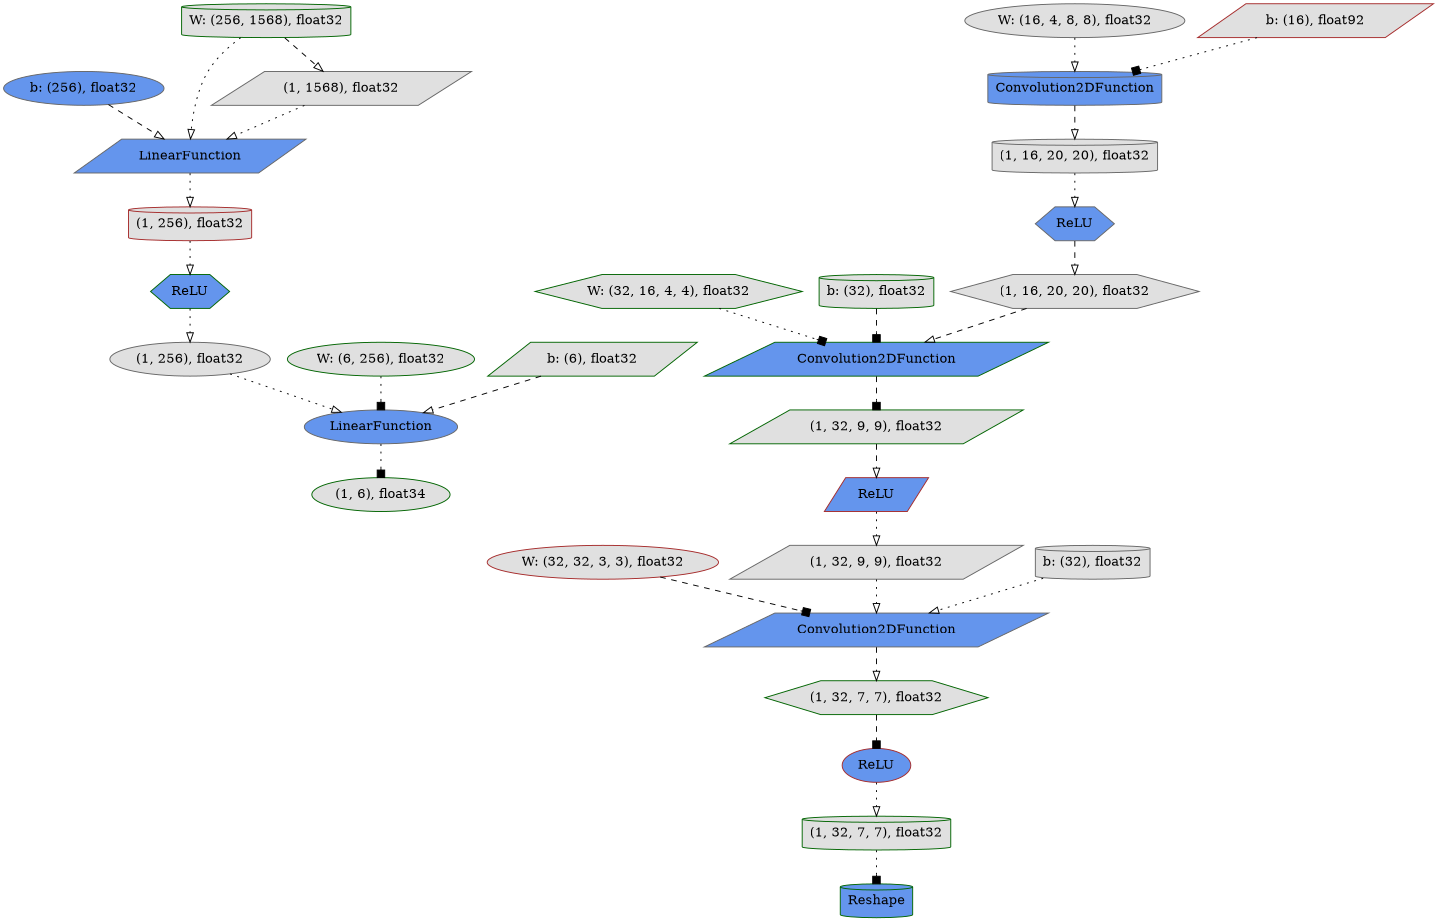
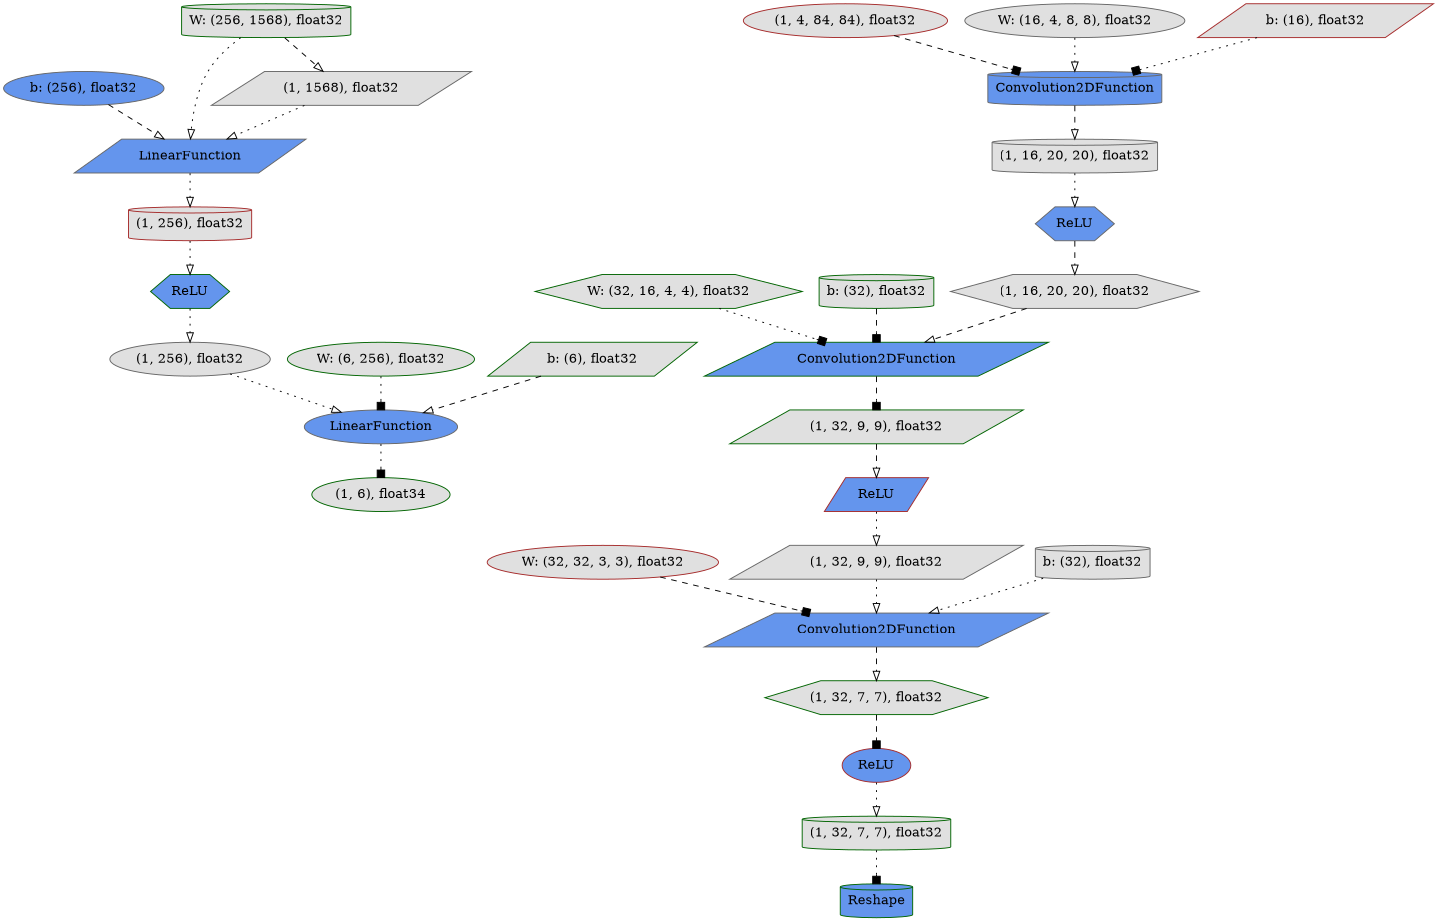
none -> (845, 21)
(1316, 21) -> (1316, 21)
